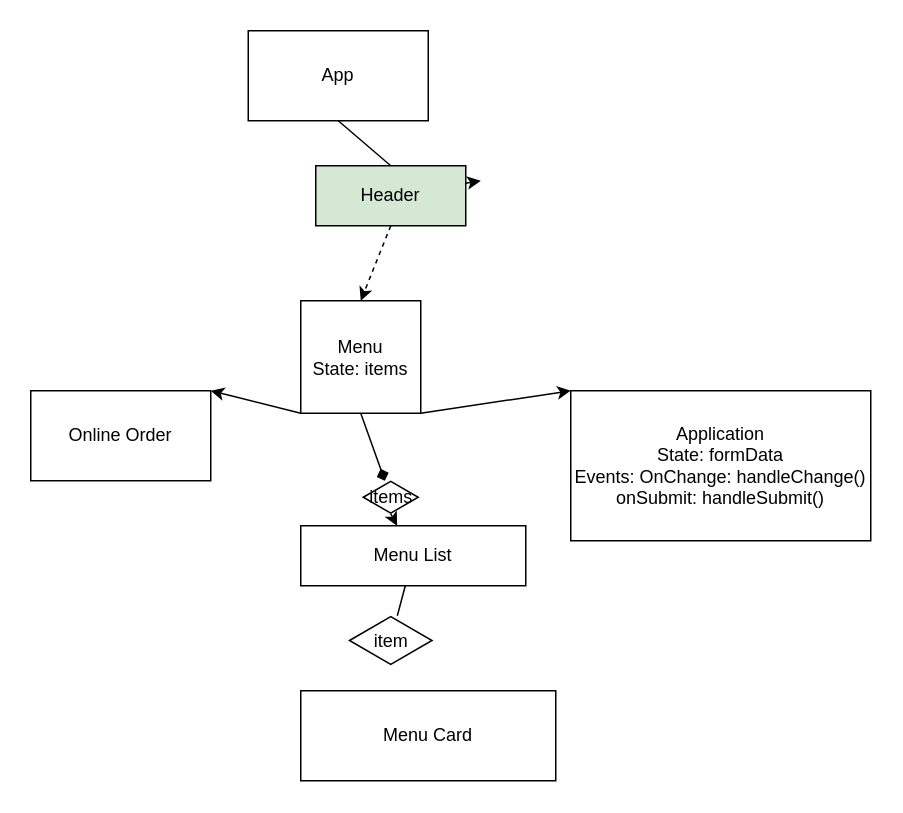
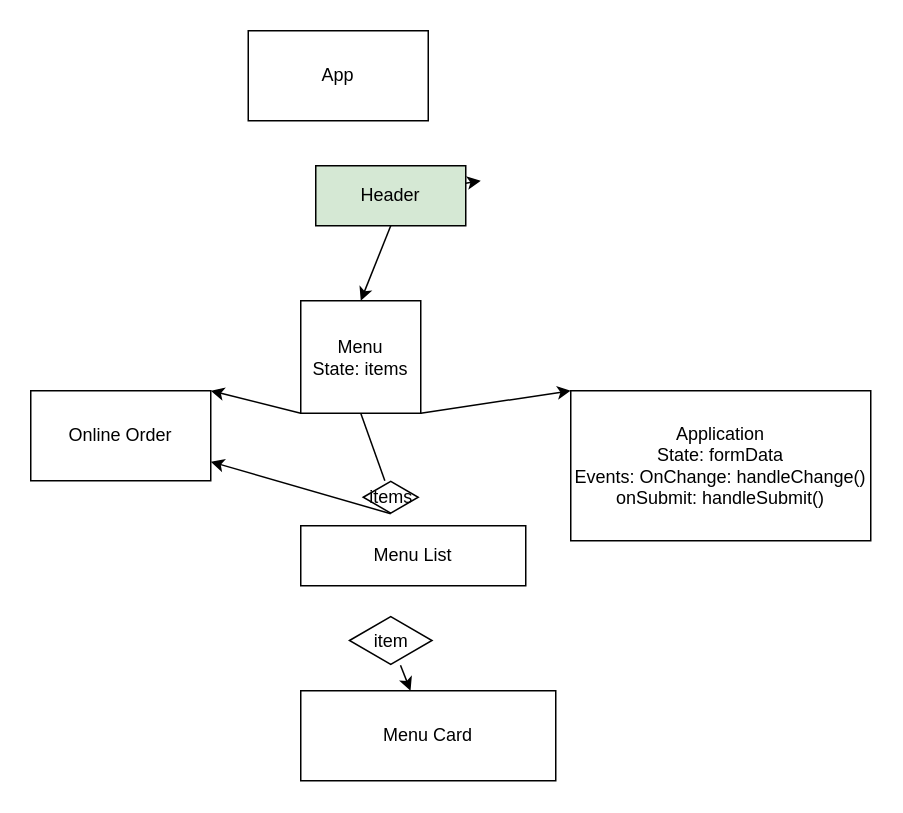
(364, 143) -> none
(377, 259) -> (377, 259)
(381, 469) -> (382, 474)
(392, 516) -> (306, 489)
(401, 600) -> none
none -> (404, 673)
